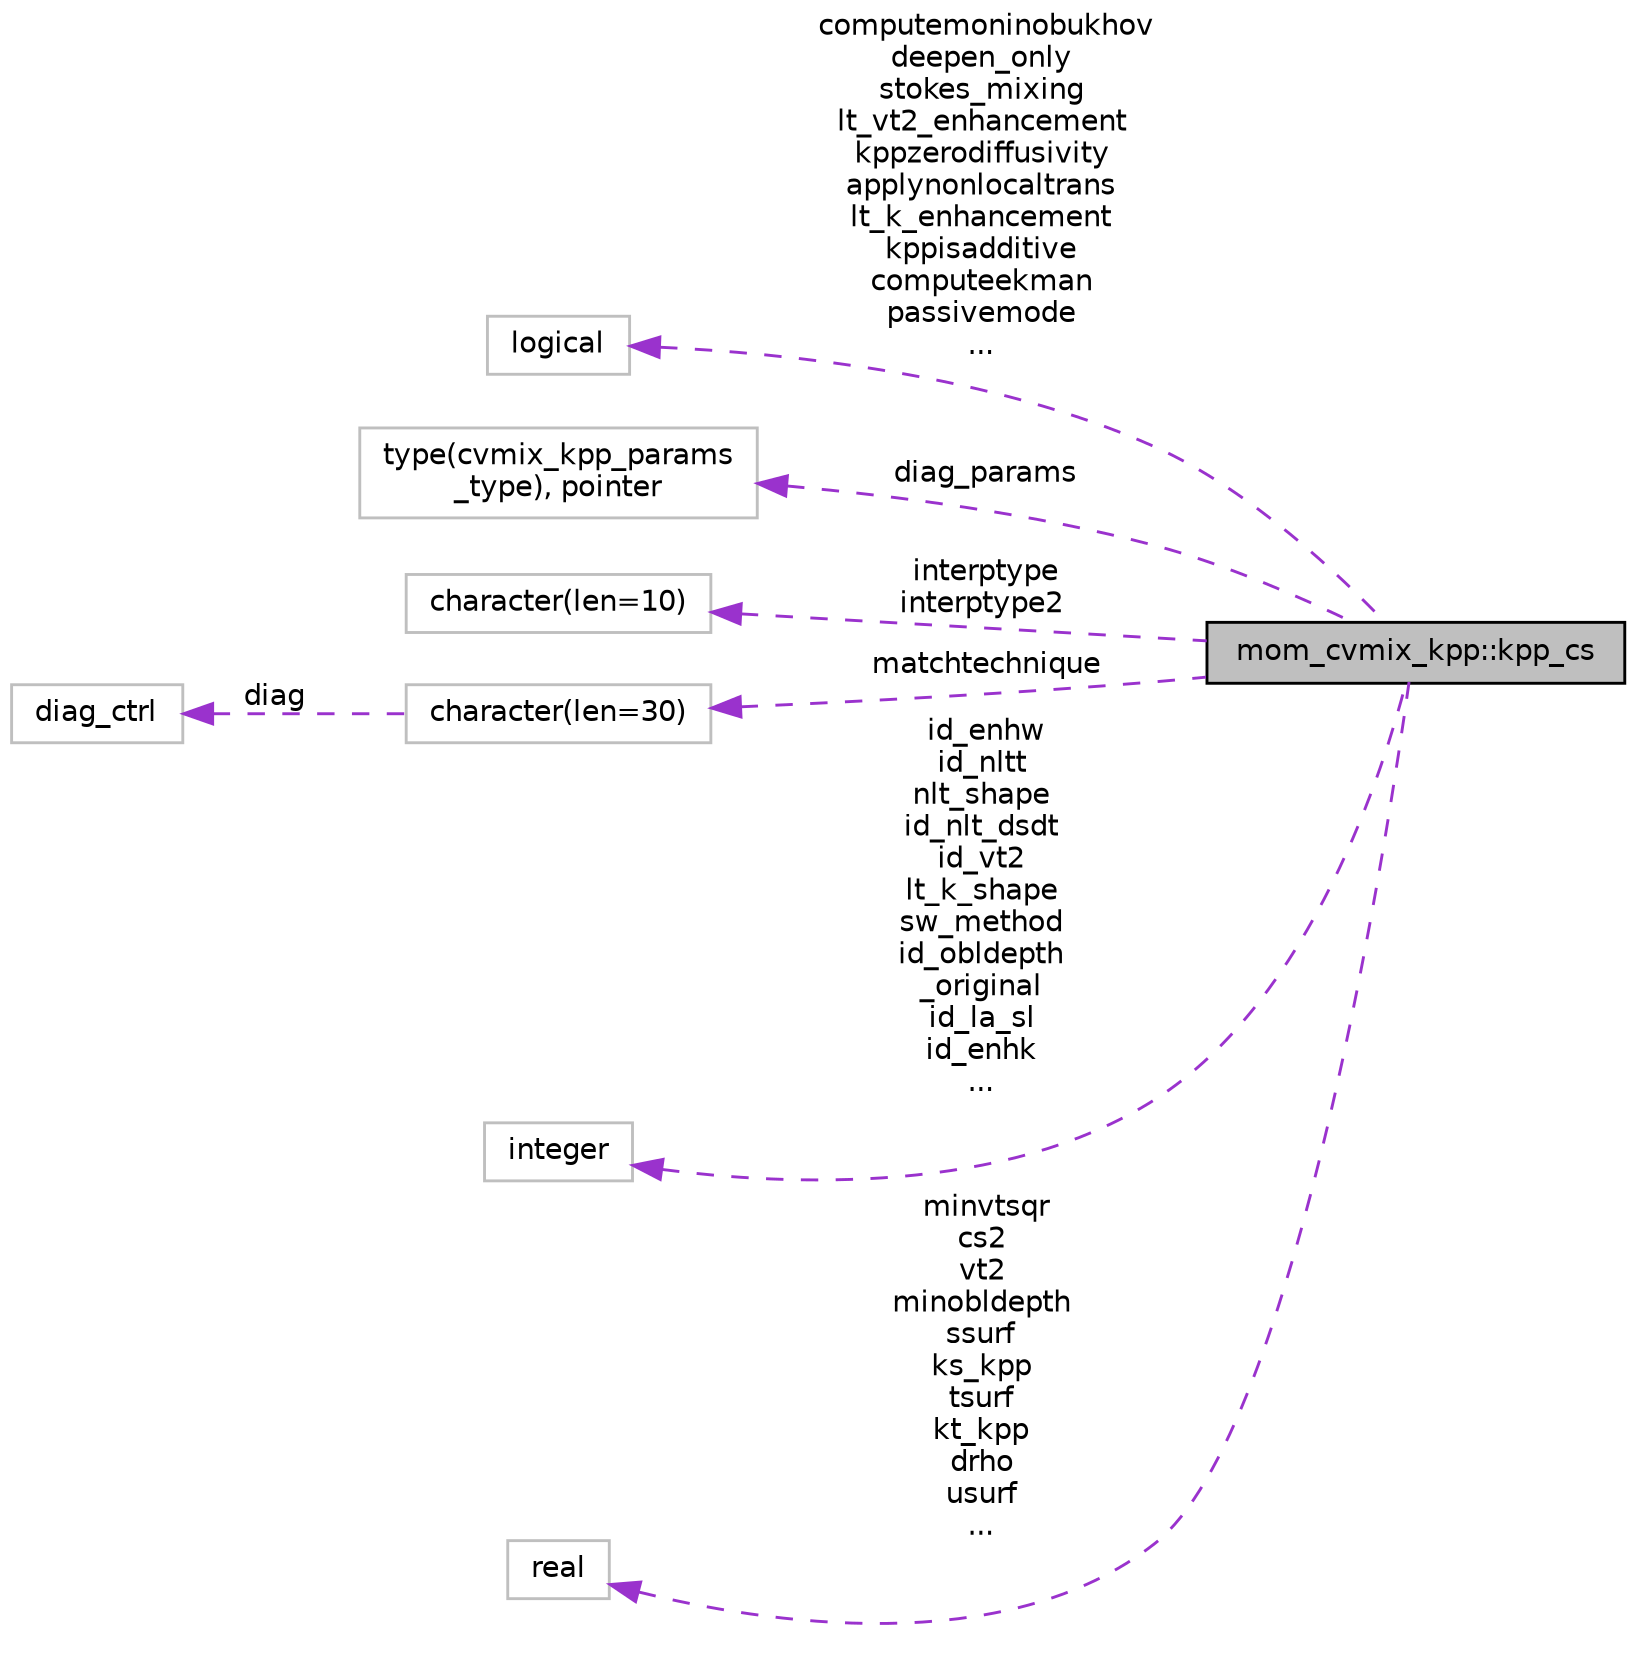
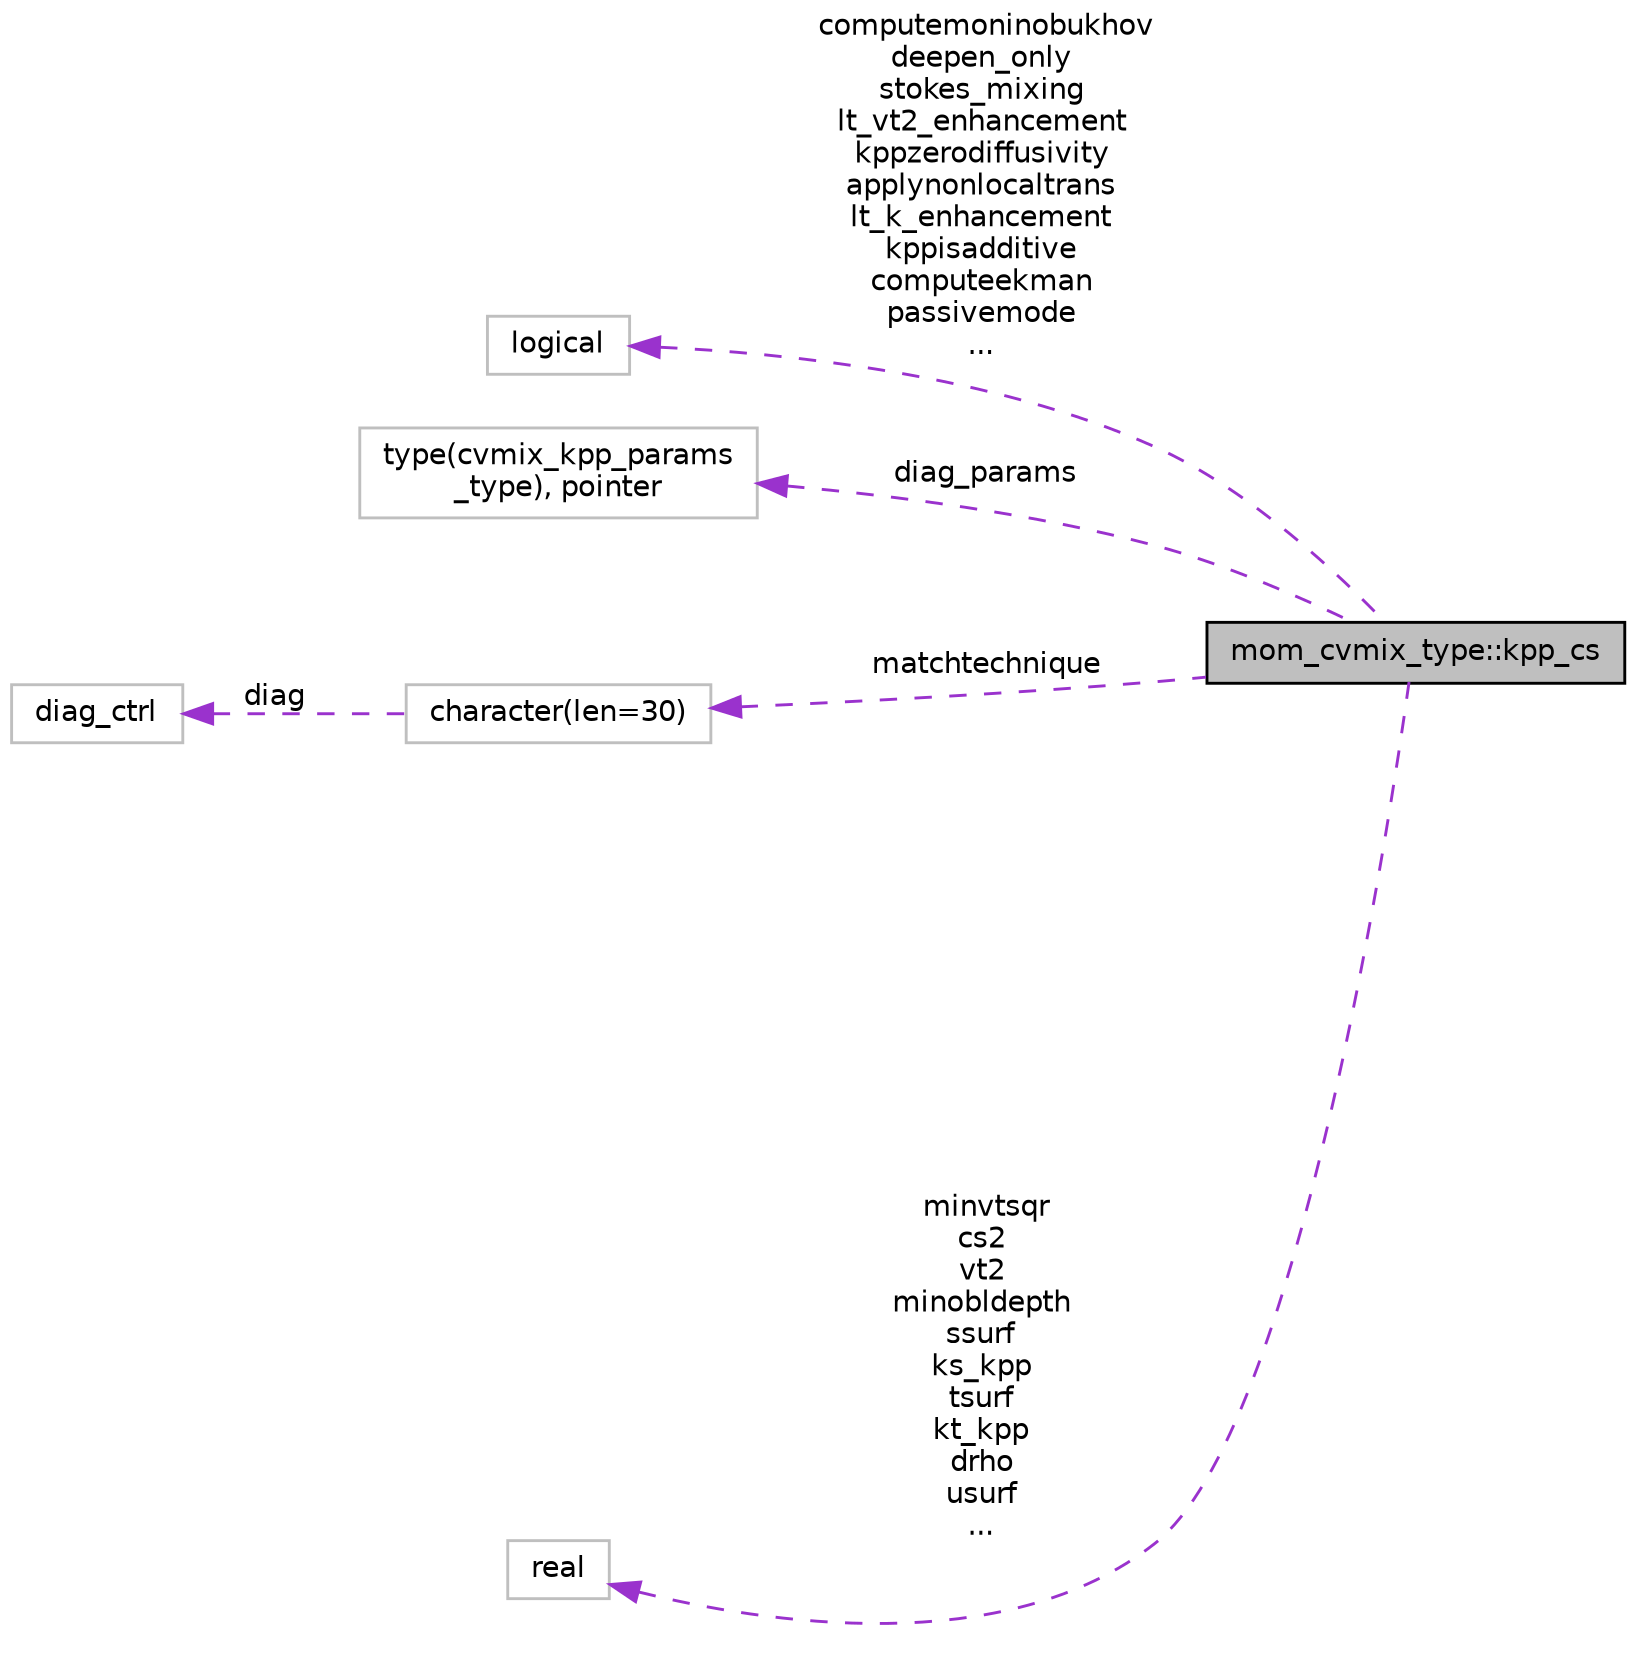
(559, 603) -> none
(1416, 653) -> (1416, 653)
(559, 1152) -> none
